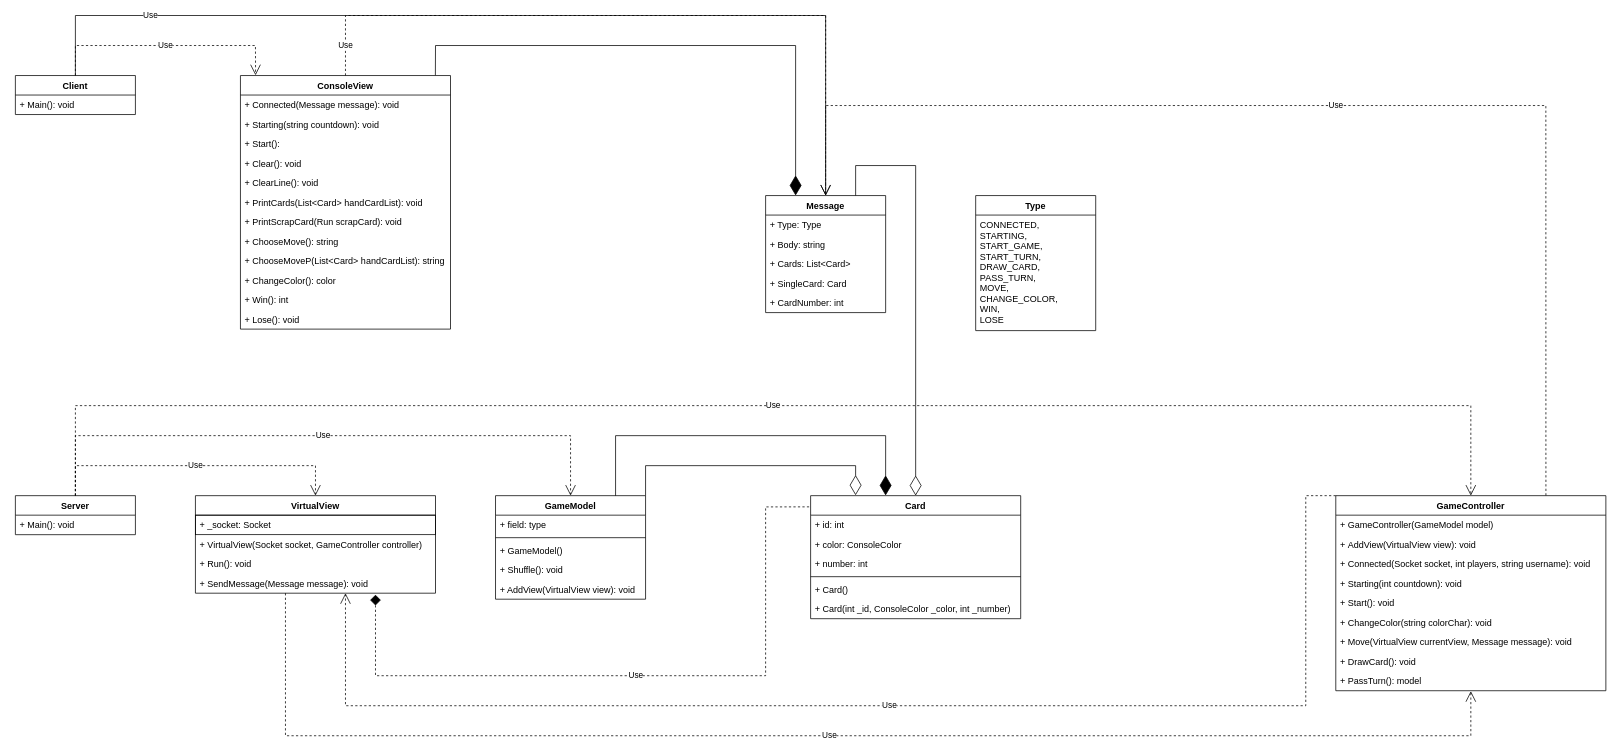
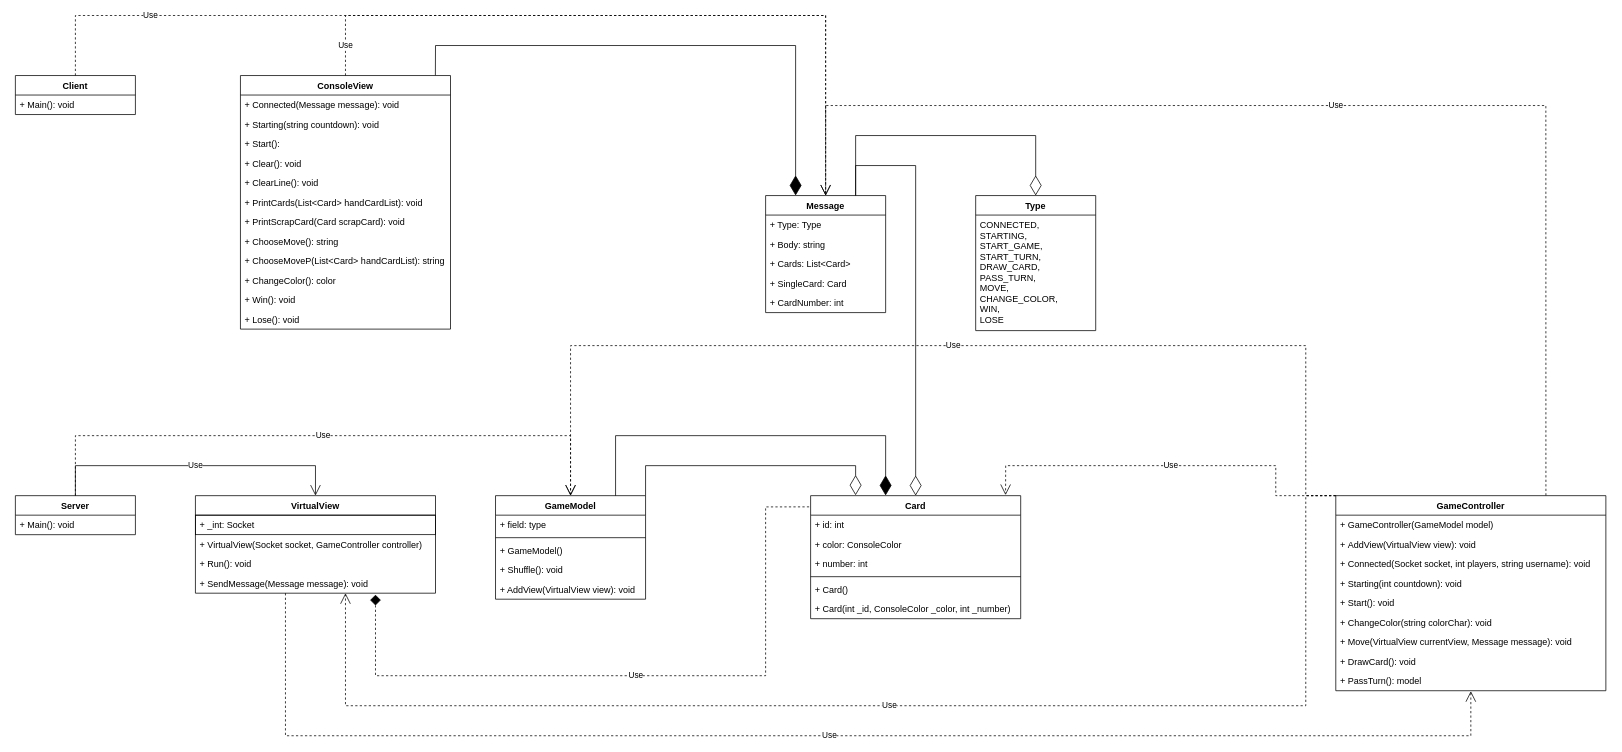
(249, 15) -> (249, 15)
(180, 45) -> none
none -> (951, 135)
(332, 222) -> (334, 222)
(270, 300) -> (273, 300)
none -> (968, 345)
(802, 405) -> none
(273, 465) -> (273, 465)
none -> (1156, 465)
(239, 525) -> (230, 525)
